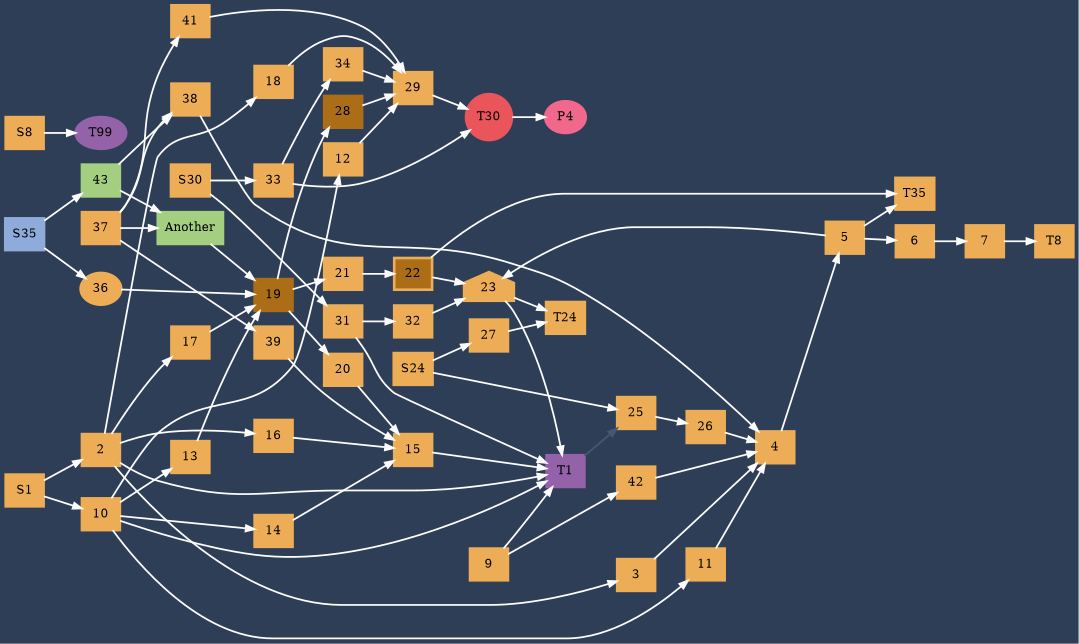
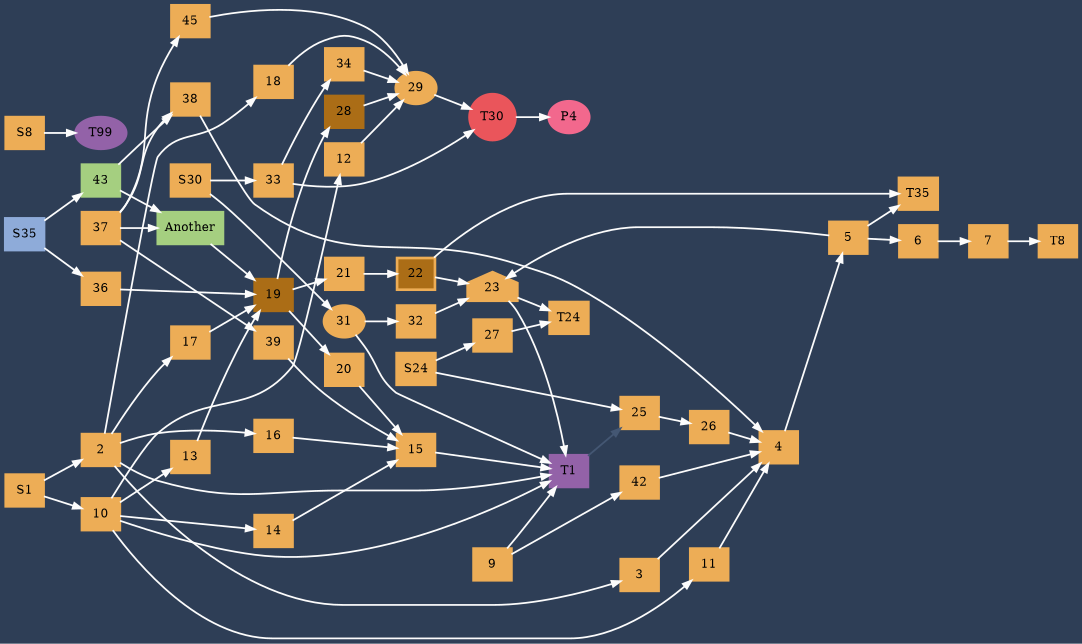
(190, 21) -> (190, 21)
(413, 88) -> (416, 88)
(101, 289) -> (101, 289)
(343, 321) -> (344, 321)
